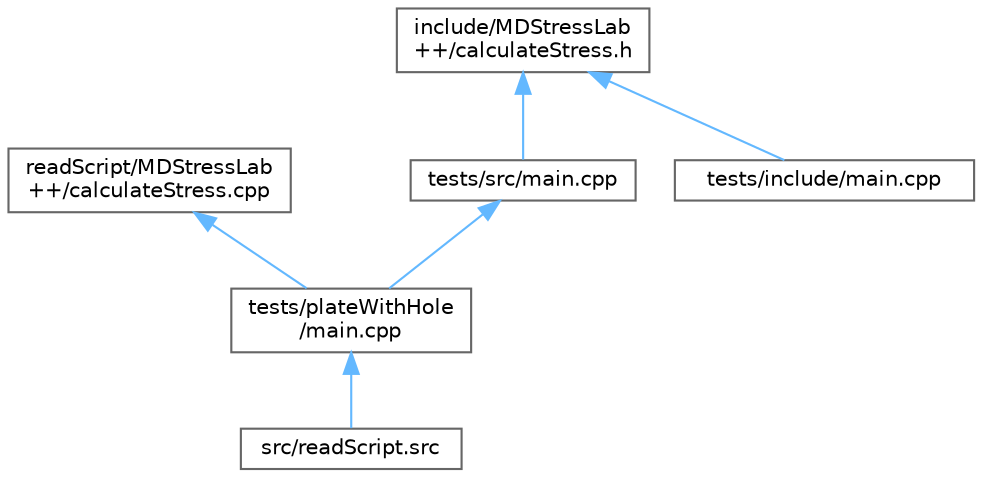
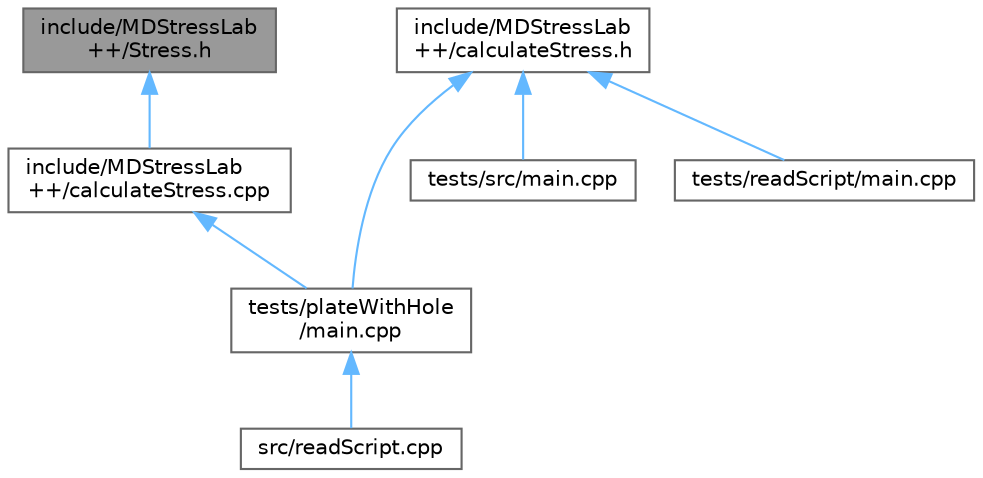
none -> (150, 40)
(150, 180) -> (150, 180)
(824, 180) -> (824, 180)
(436, 251) -> (378, 174)
(351, 449) -> (351, 449)
